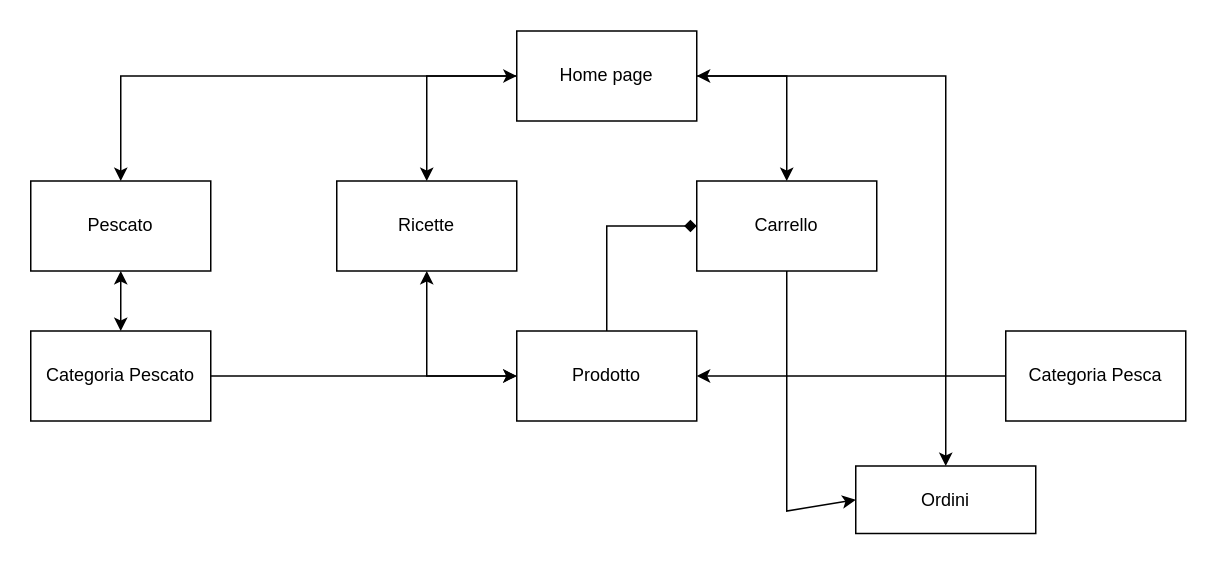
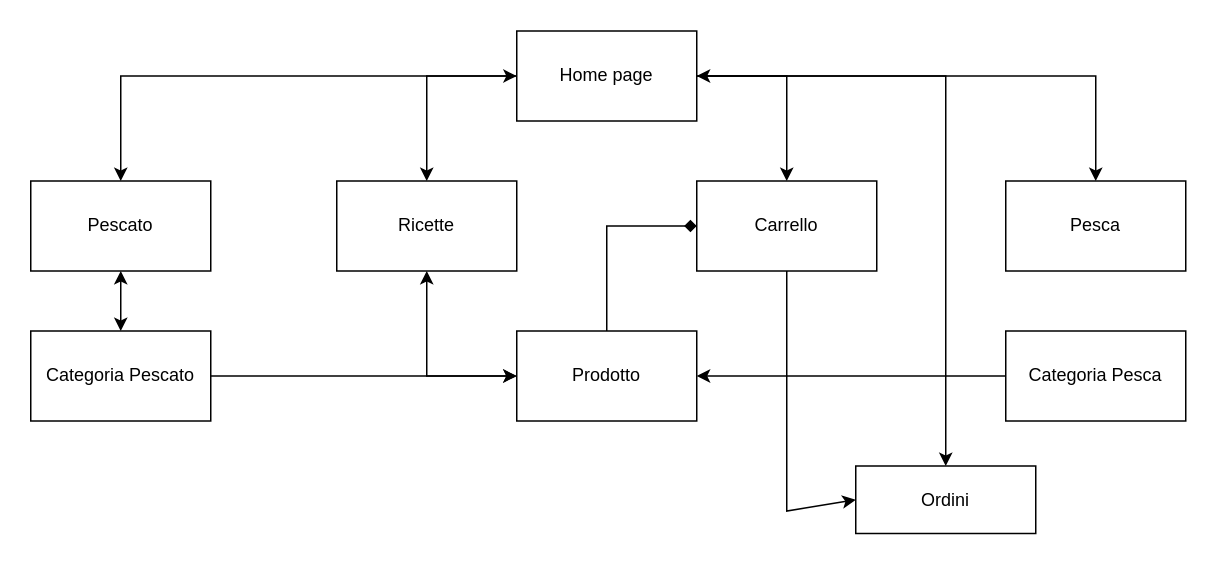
none -> (1069, 76)
none -> (1096, 226)
